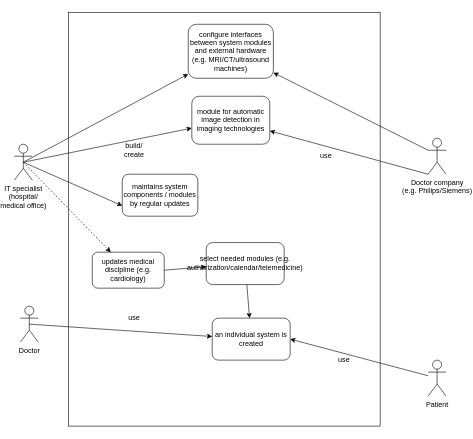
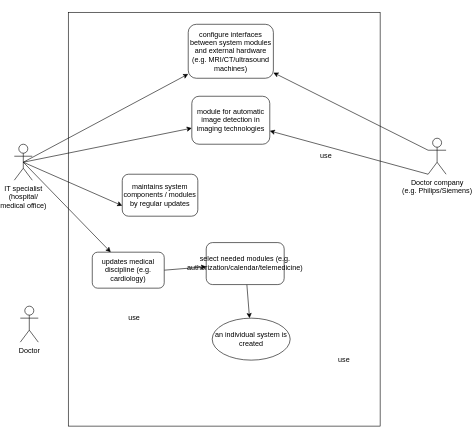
(134, 150) -> none
(67, 207) -> (67, 207)
(119, 330) -> none
(251, 339) -> (251, 339)
(361, 358) -> none
(437, 378) -> none
